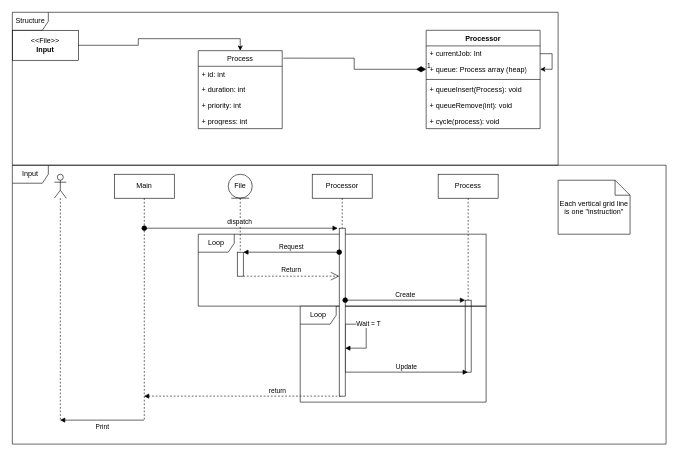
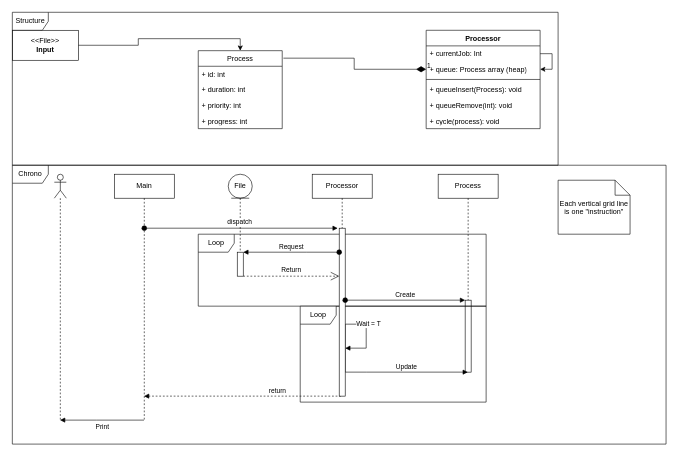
(30, 174) -> (30, 174)
